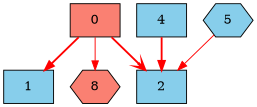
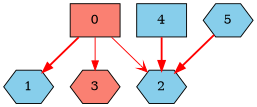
(199, 49) -> (198, 50)
(125, 50) -> (126, 51)
(29, 87) -> (29, 87)
(95, 87) -> (95, 87)
(162, 87) -> (162, 87)
